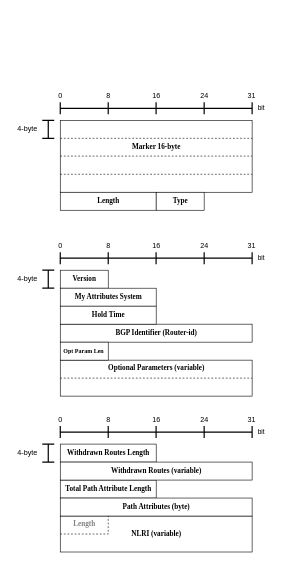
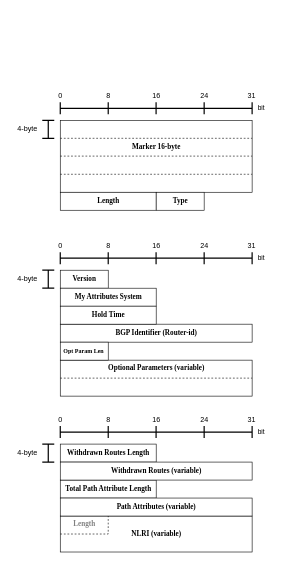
(157, 507) -> (157, 507)
